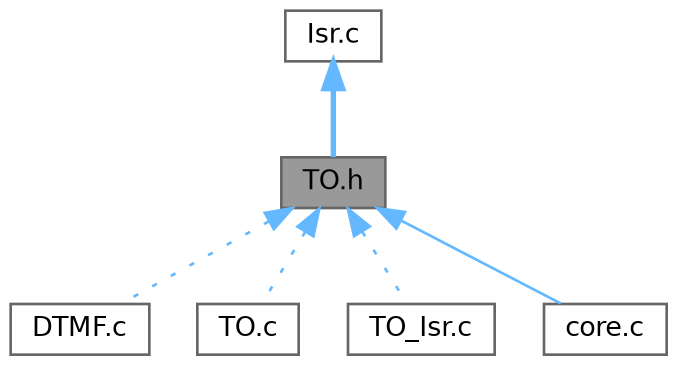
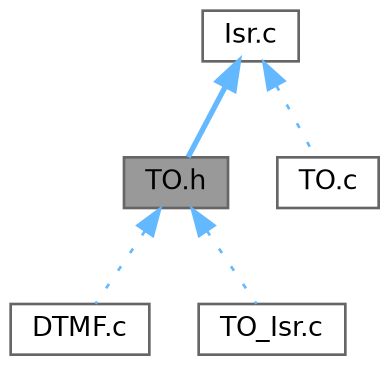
(284, 268) -> (296, 121)
(605, 329) -> none
